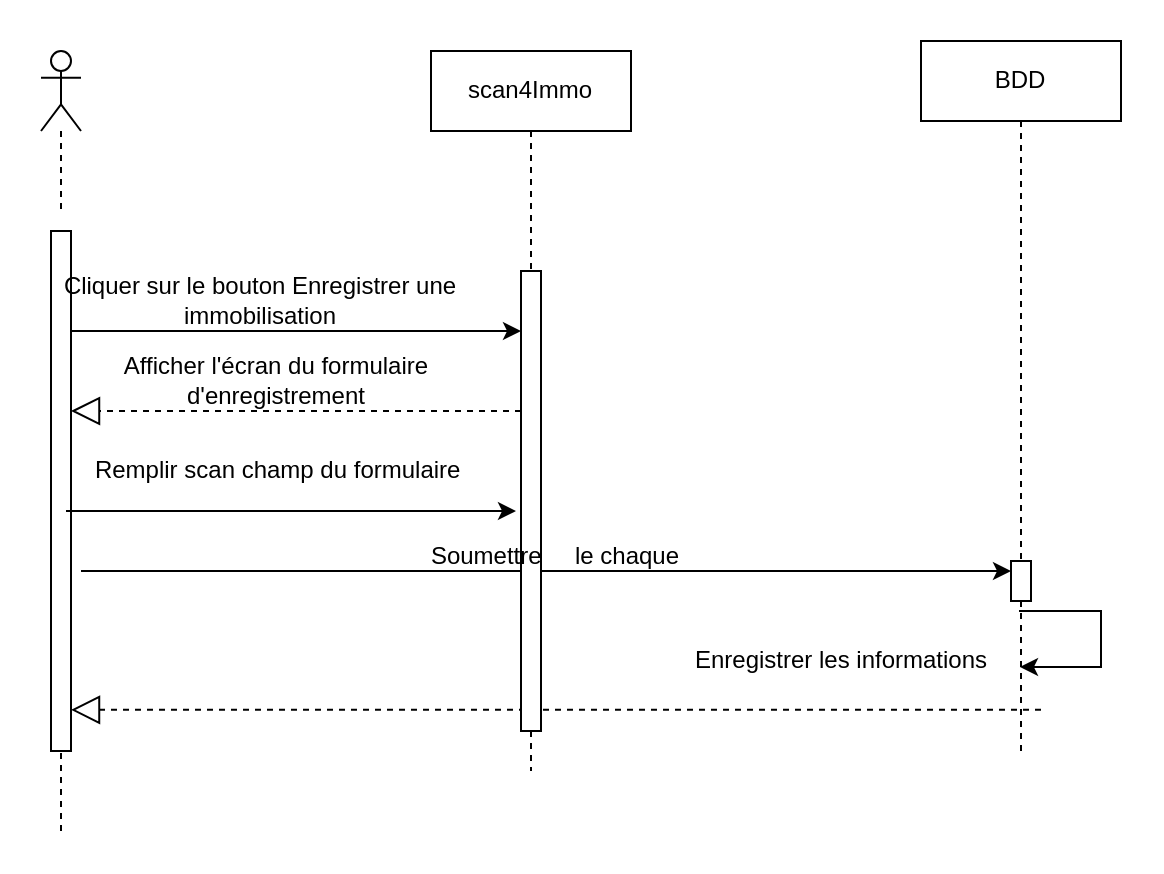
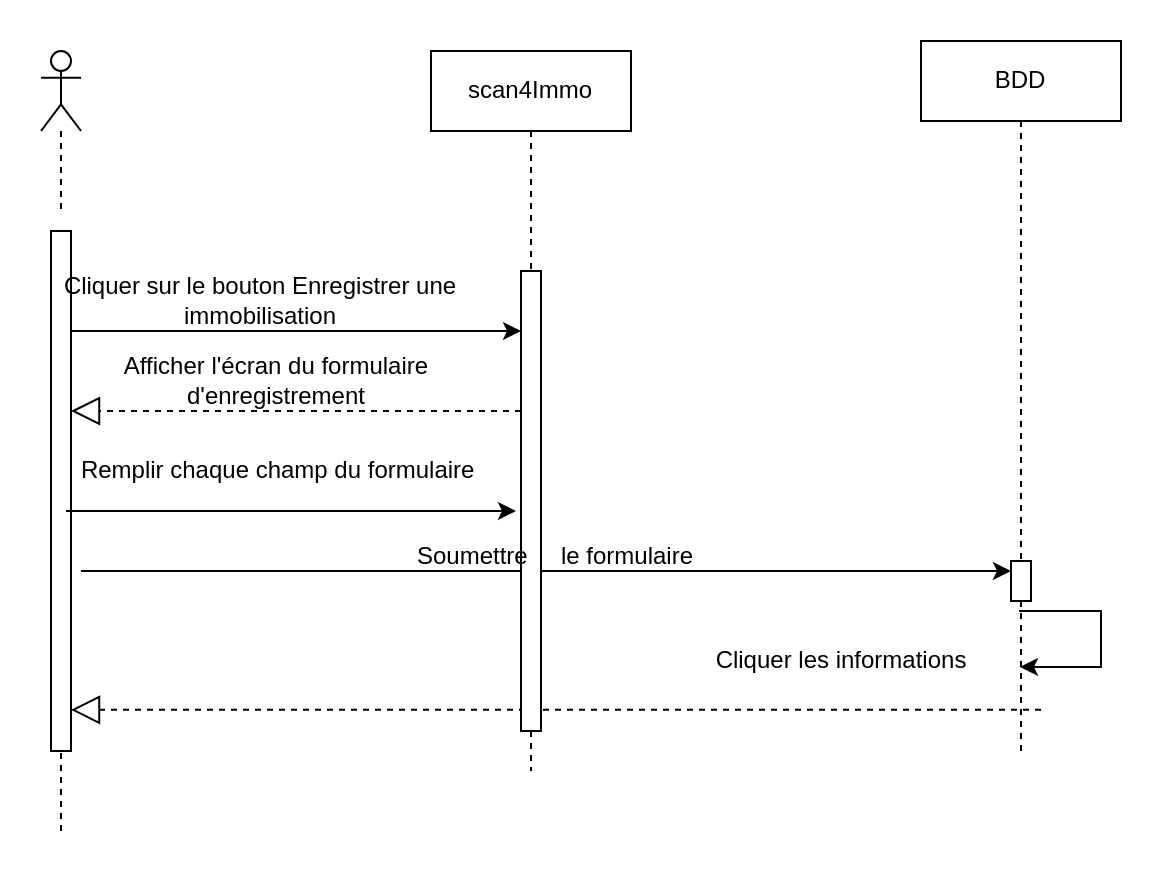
(282, 471) -> (282, 471)
(556, 557) -> (556, 557)
(842, 661) -> (842, 661)
